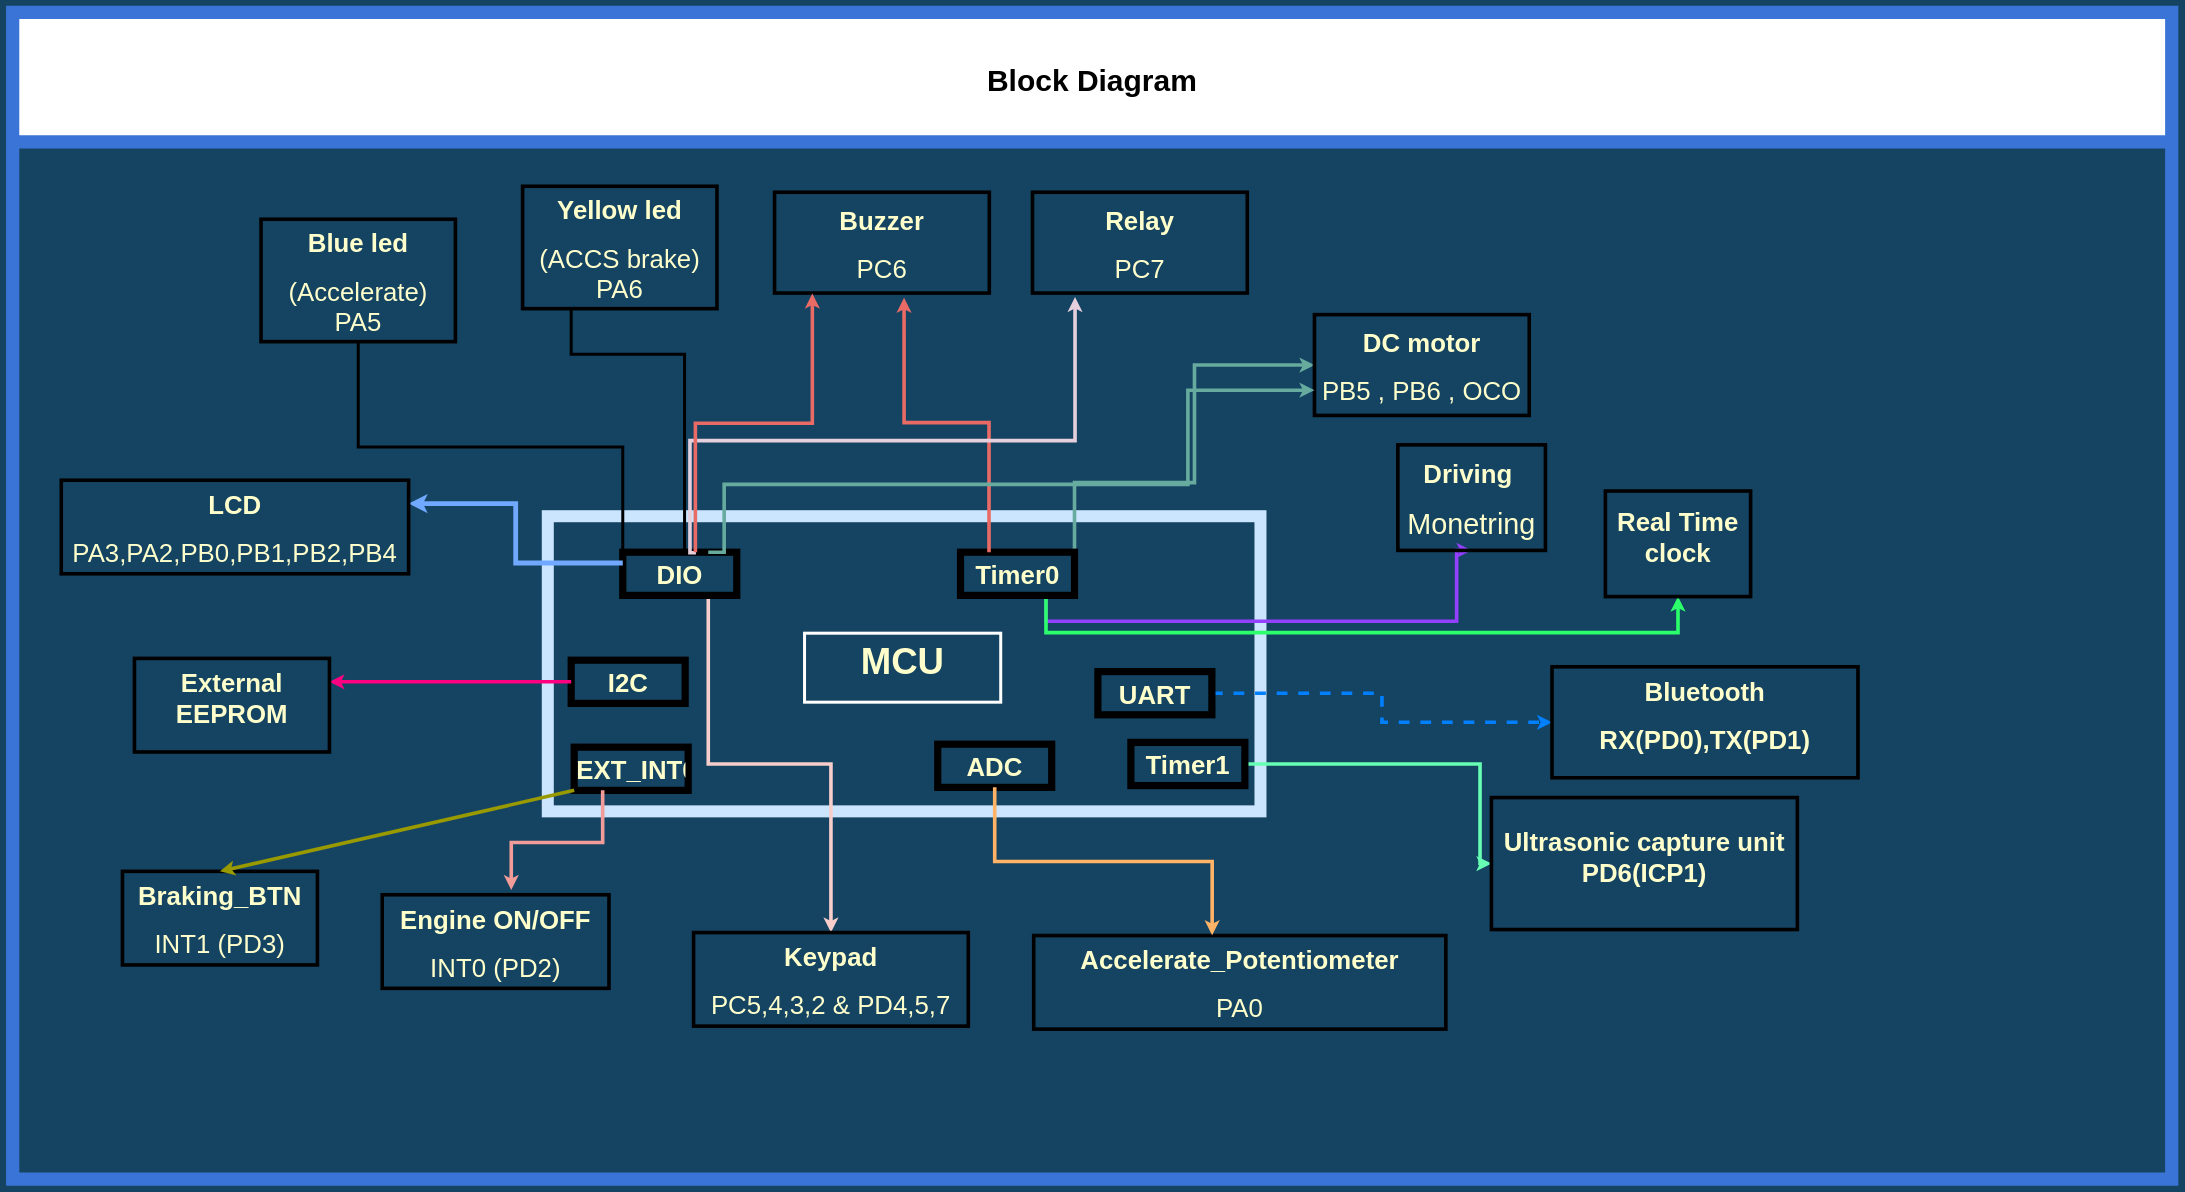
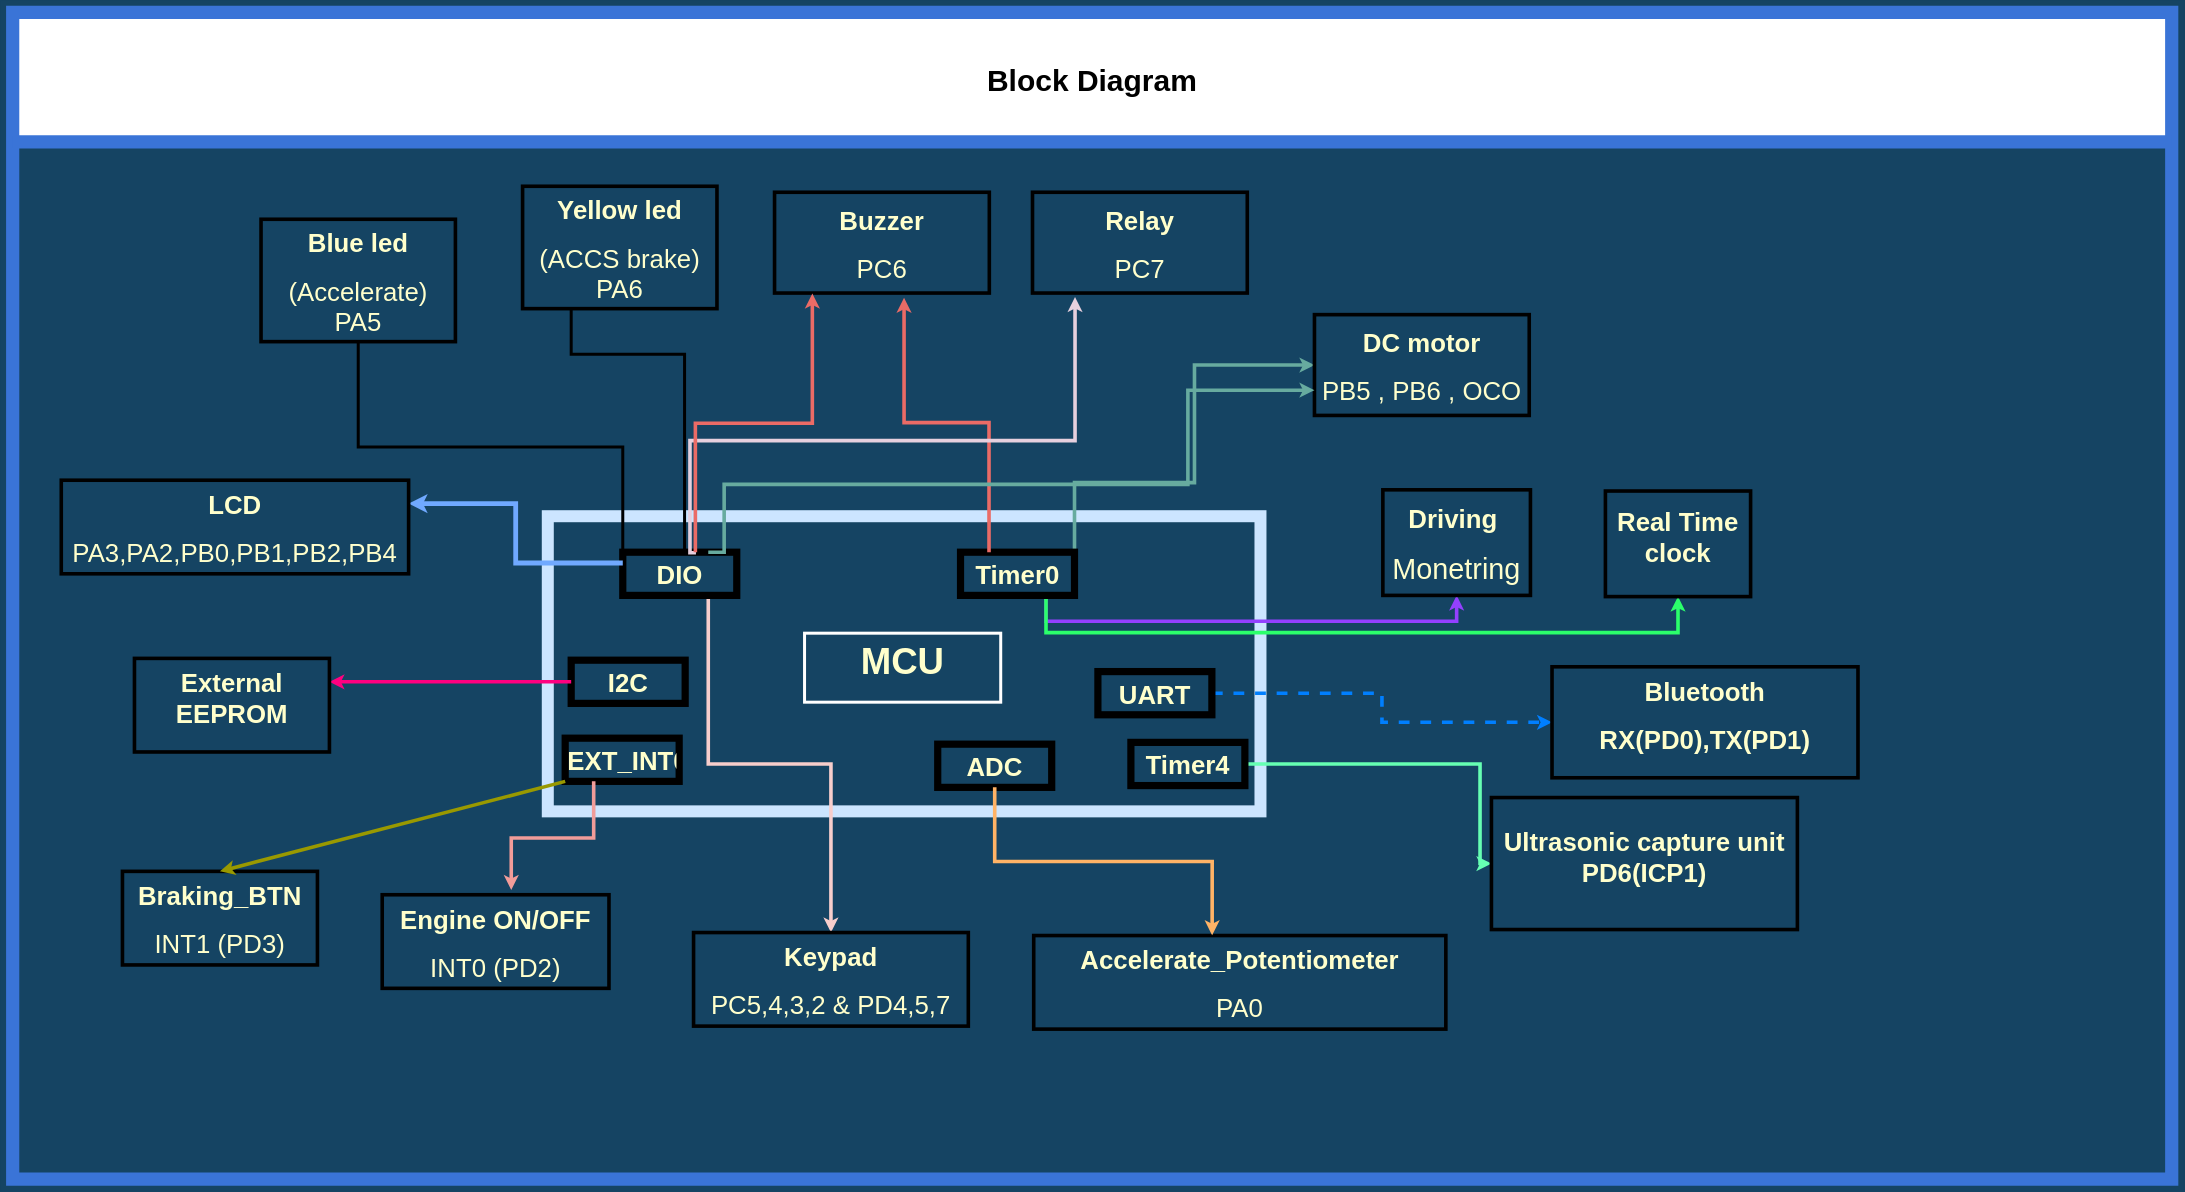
(1472, 498) -> (1457, 543)
(1188, 758) -> (1188, 758)
(631, 769) -> (622, 760)
